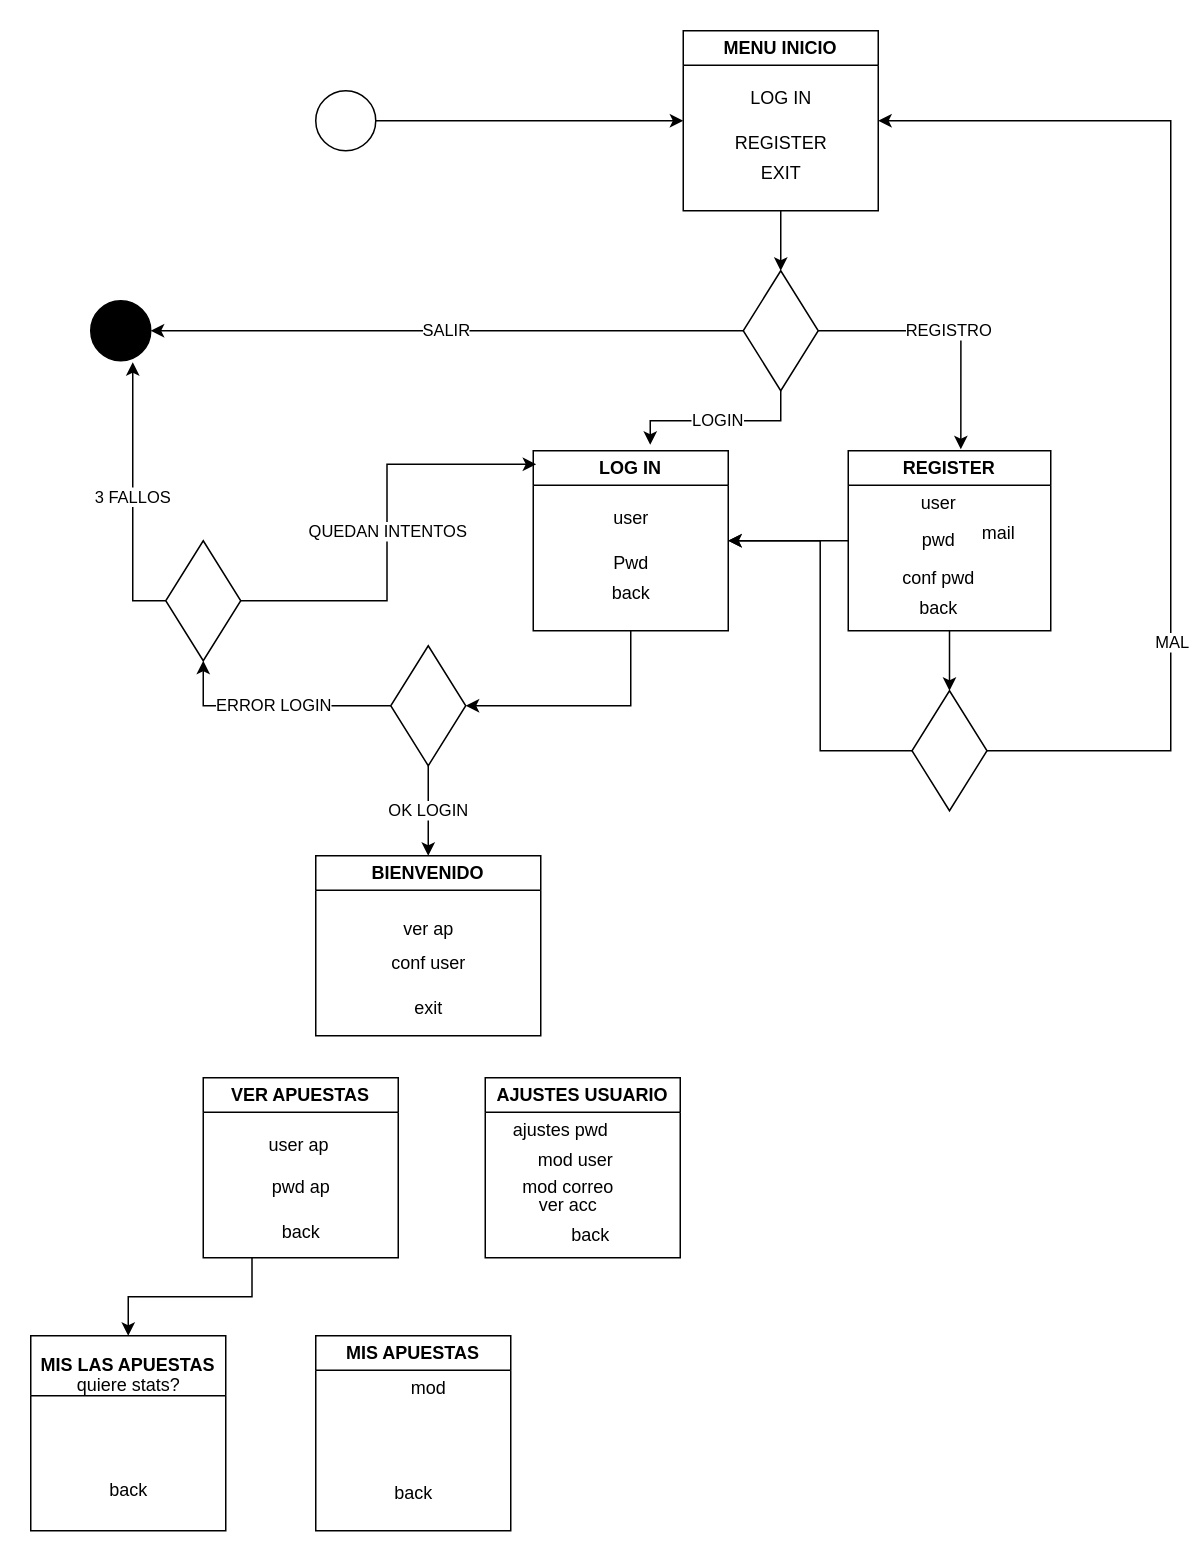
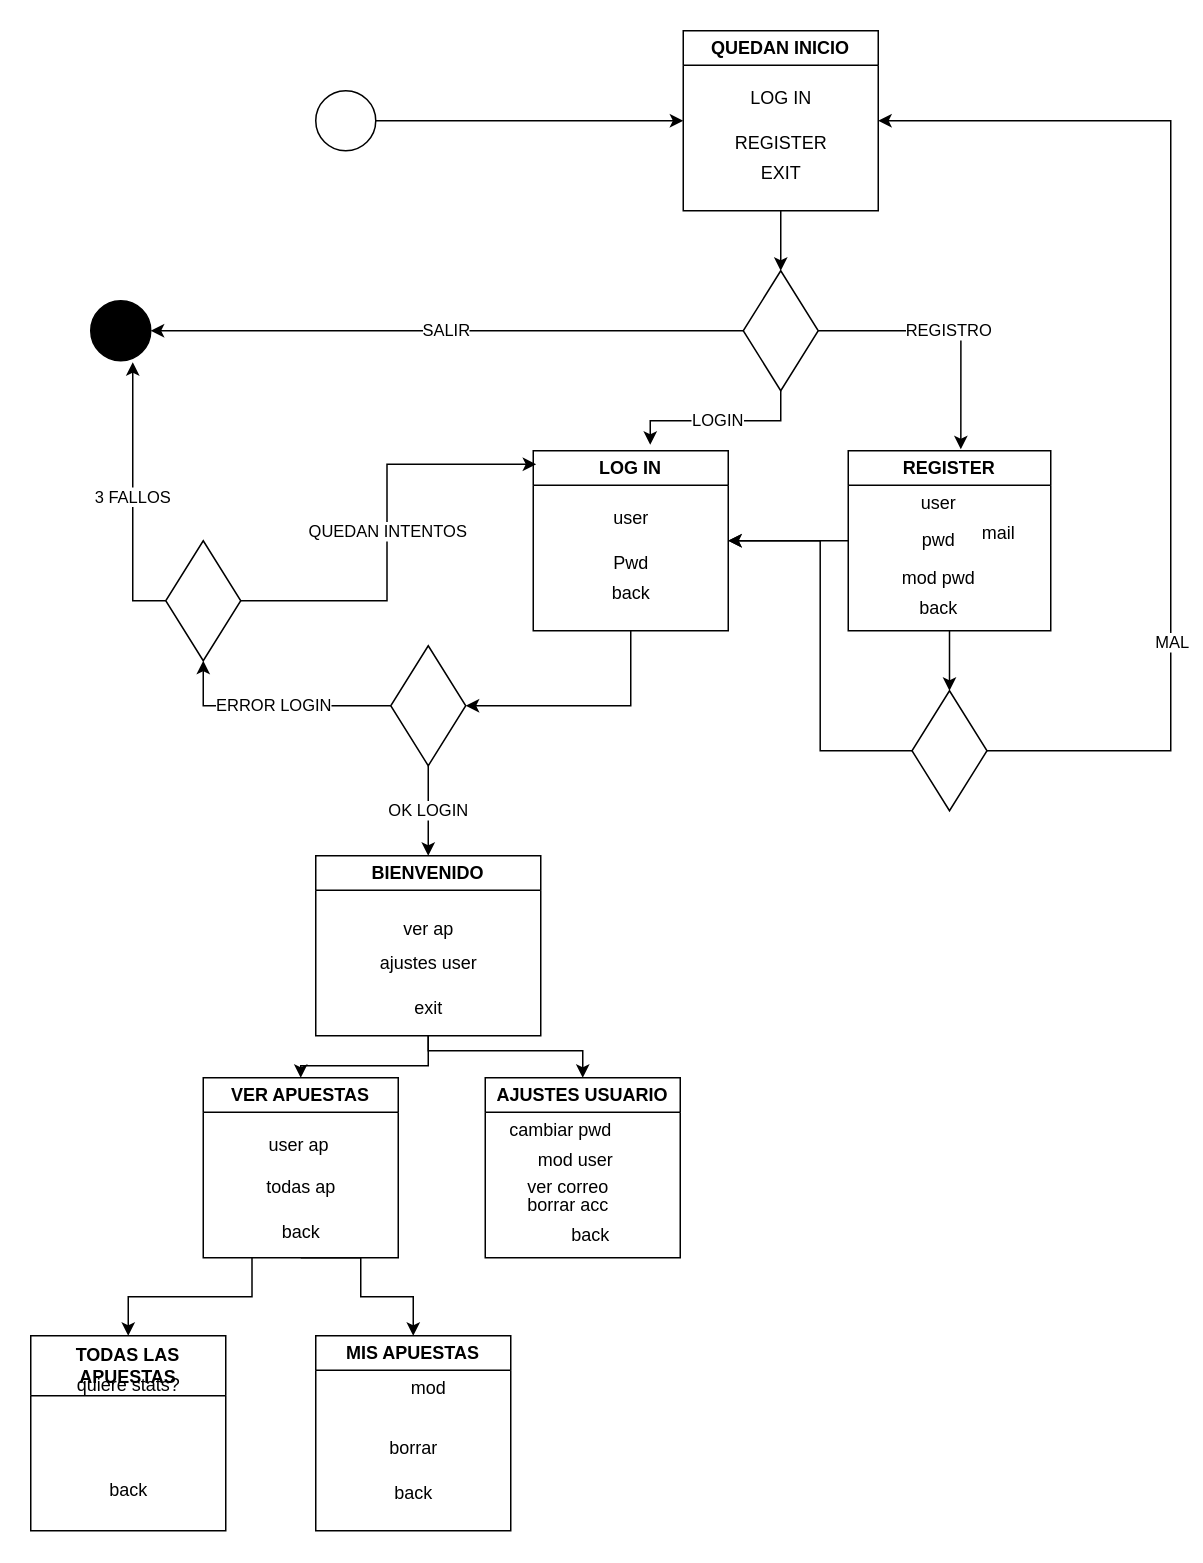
(781, 49) -> (781, 49)
(939, 578) -> (939, 578)
(429, 964) -> (429, 964)
none -> (516, 1051)
none -> (370, 1066)
(561, 1130) -> (561, 1130)
(302, 1187) -> (302, 1187)
(569, 1187) -> (569, 1187)
(569, 1205) -> (569, 1205)
none -> (383, 1297)
(128, 1366) -> (128, 1366)
none -> (413, 1448)
